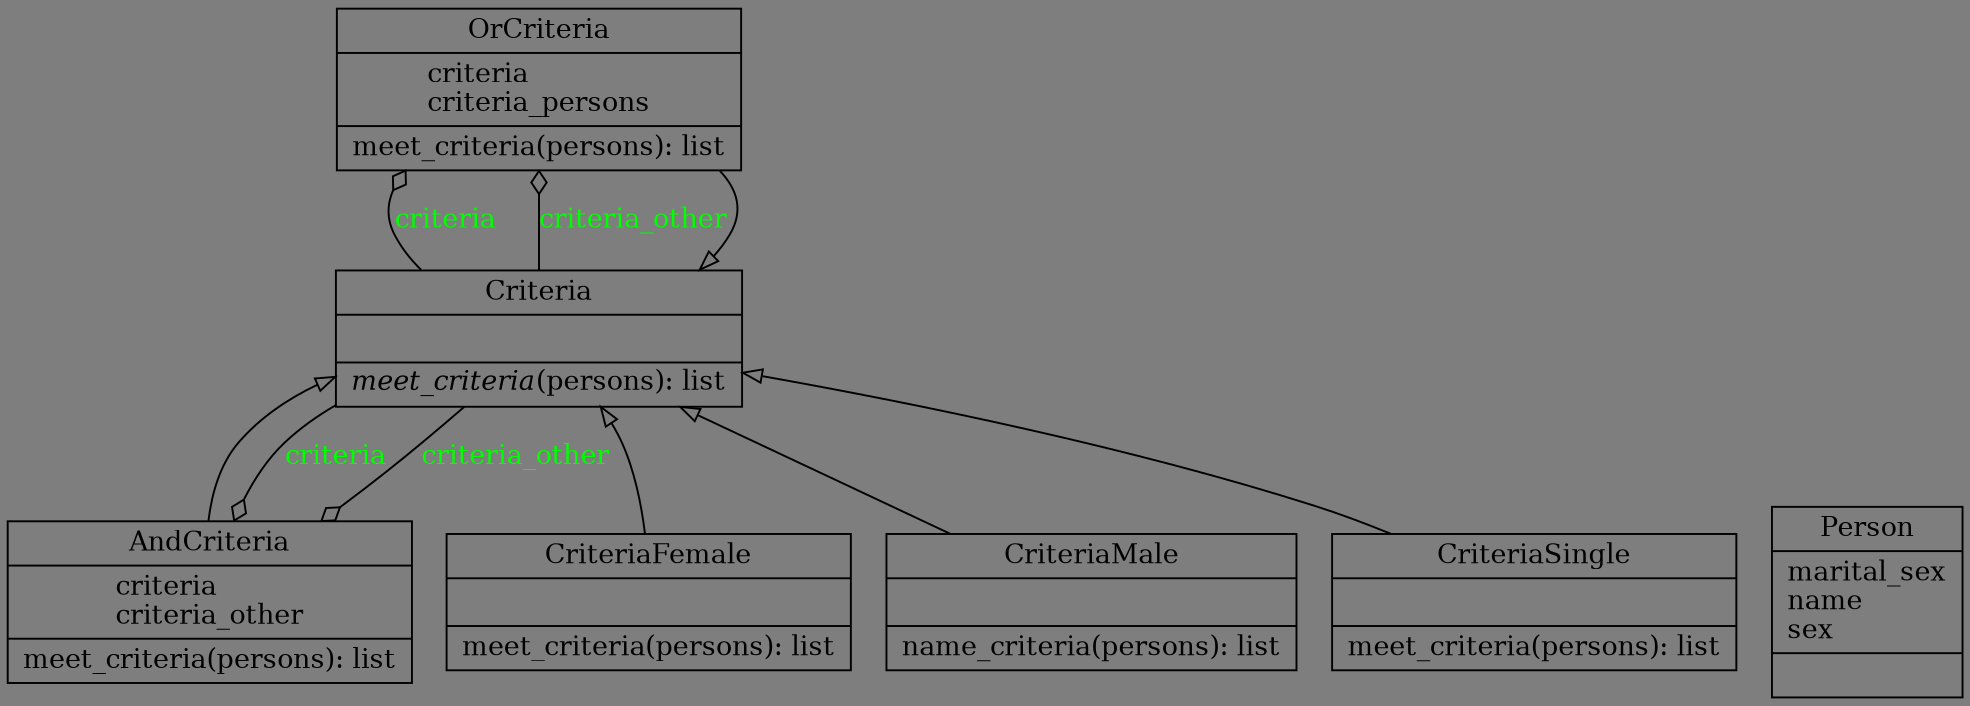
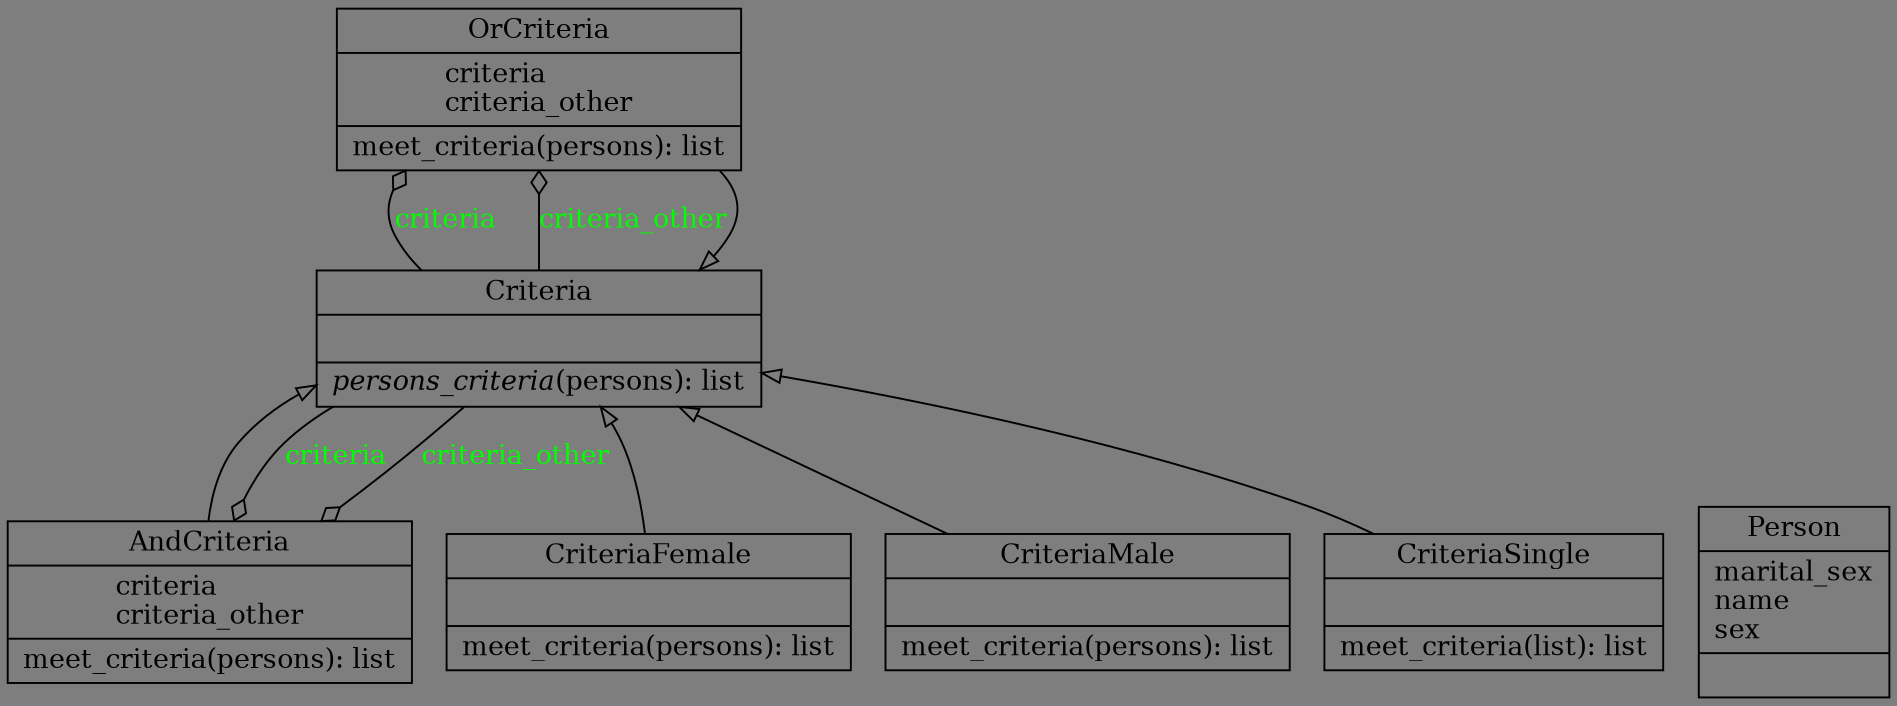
(539, 103) -> (539, 103)
(444, 382) -> (444, 382)
(1091, 647) -> (1088, 647)
(1534, 647) -> (1494, 647)
